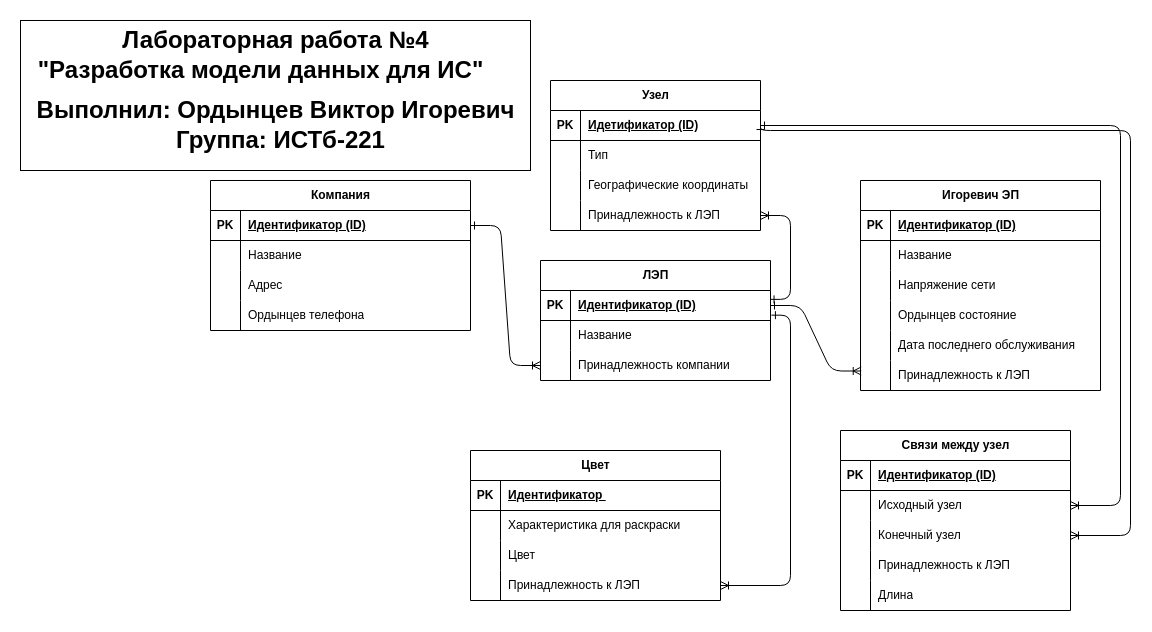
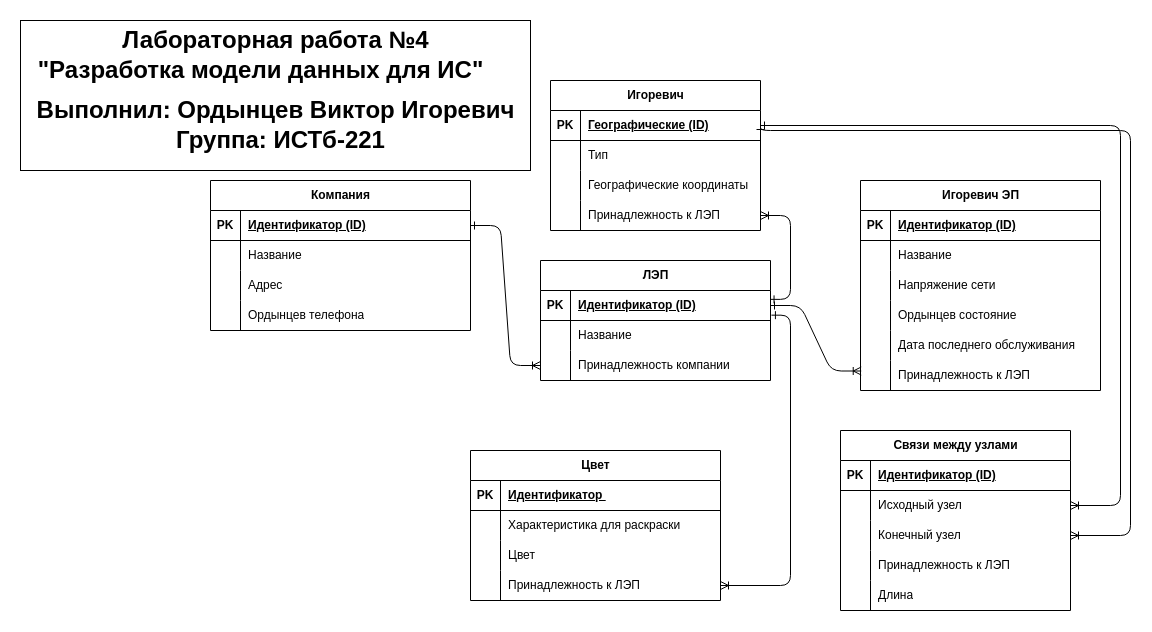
(656, 96) -> (656, 96)
(644, 126) -> (651, 126)
(956, 446) -> (956, 446)
